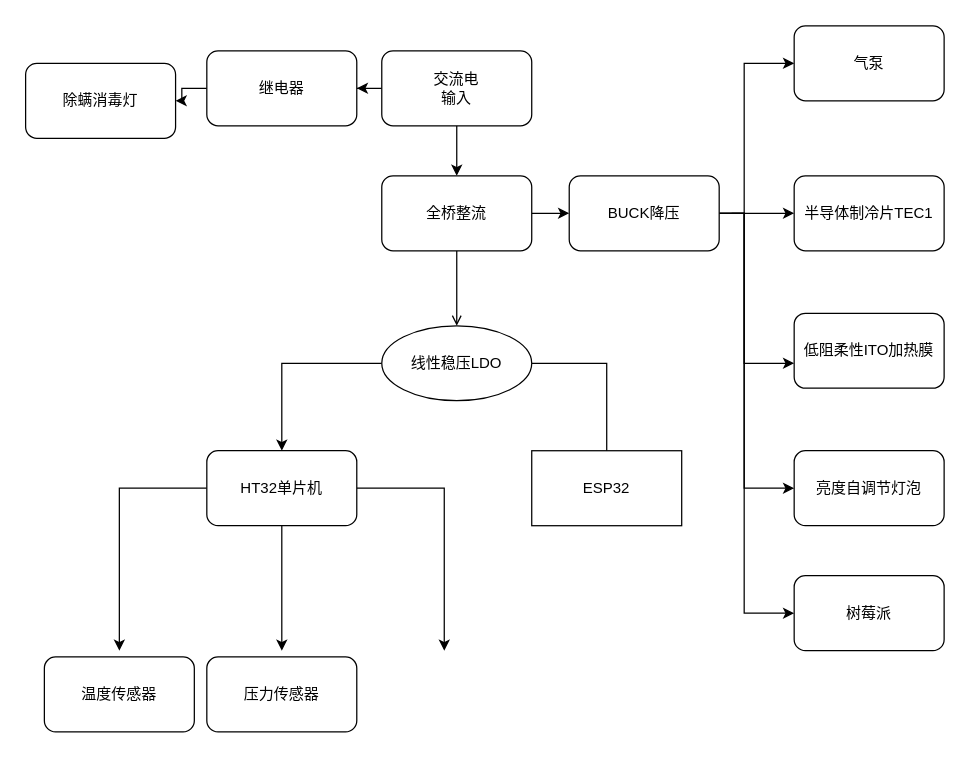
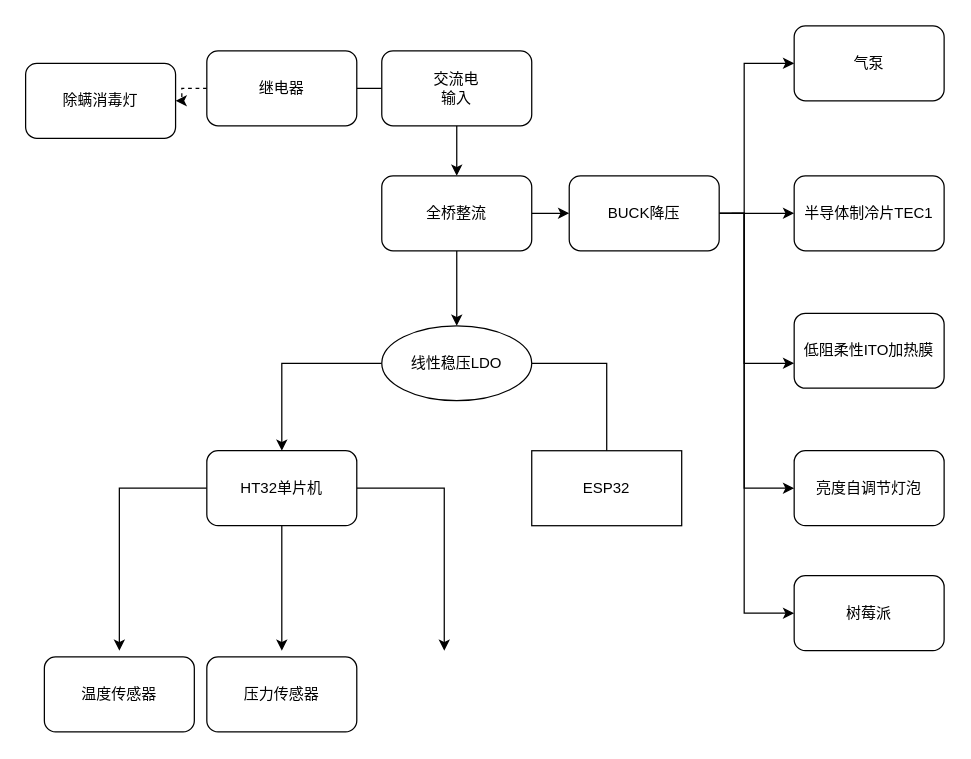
(188, 88) -> (188, 88)
(367, 88) -> (363, 88)
(457, 318) -> (457, 316)
